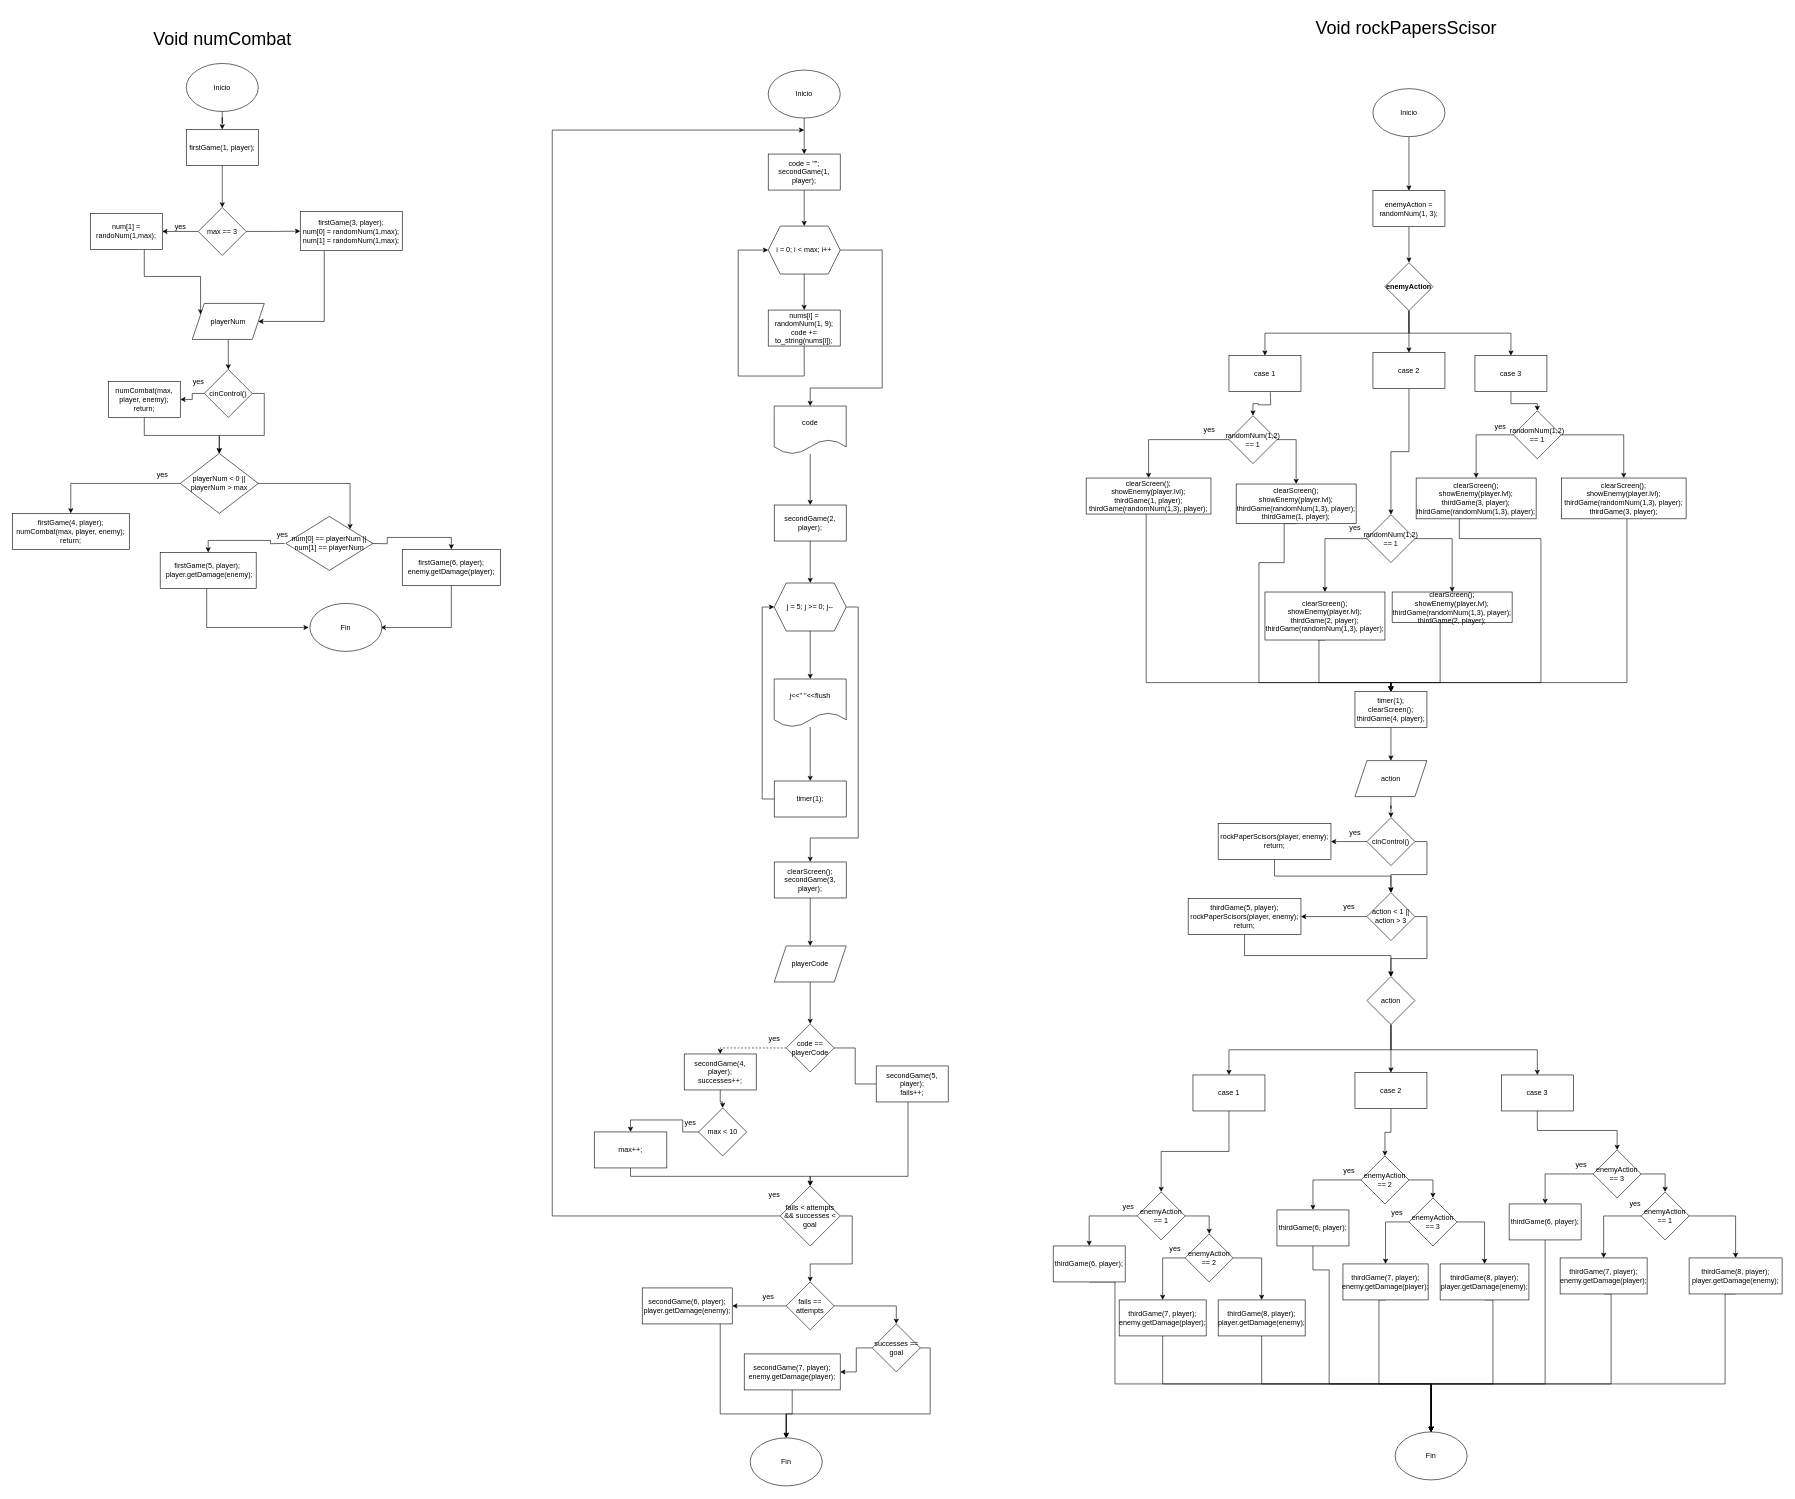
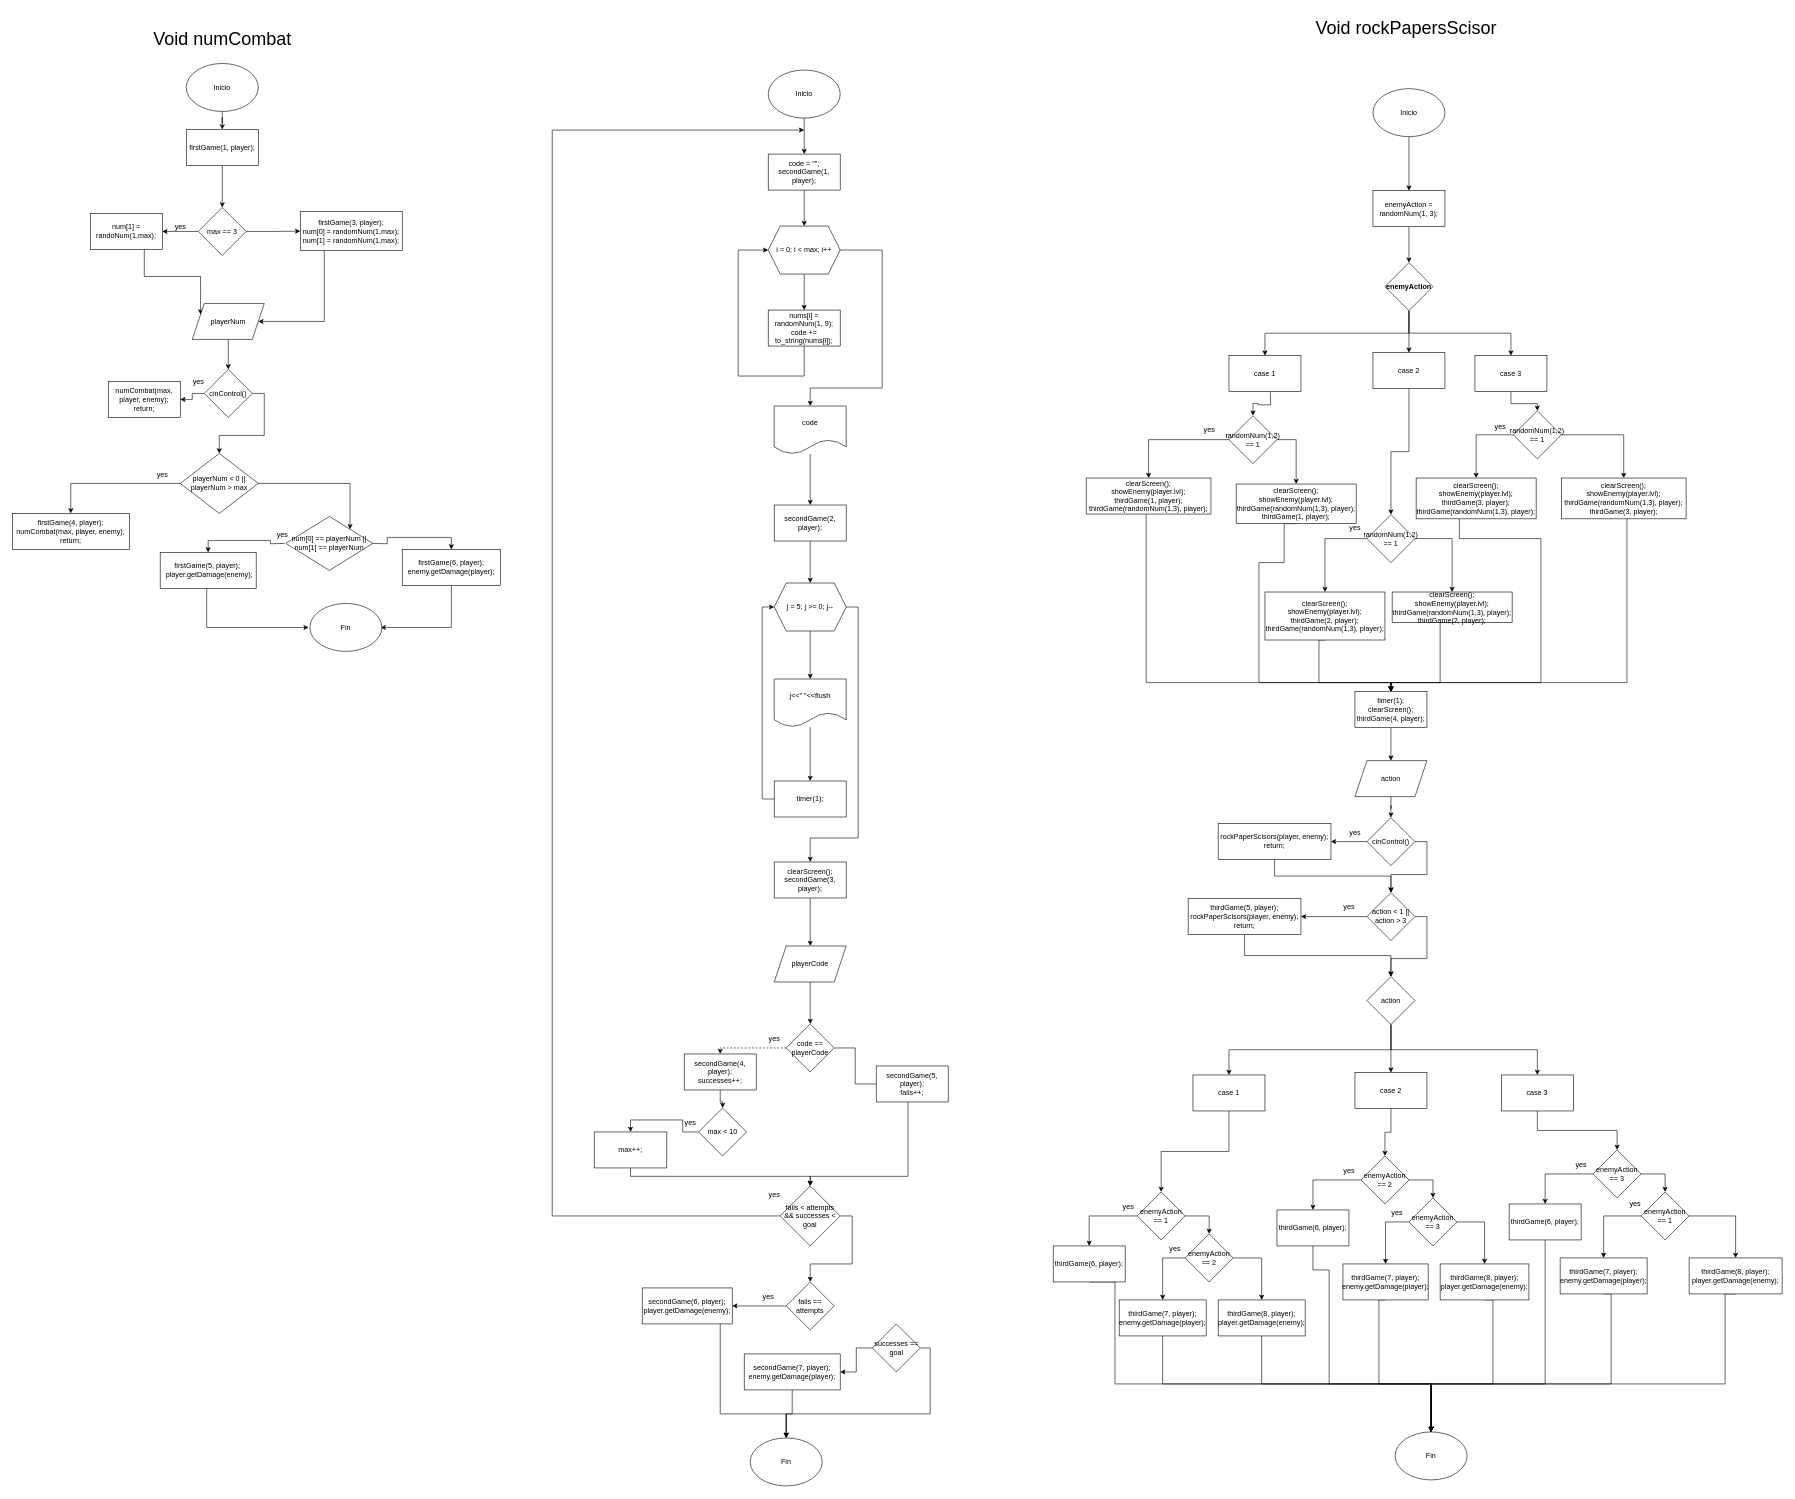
(171, 435) -> none
(896, 1306) -> none
